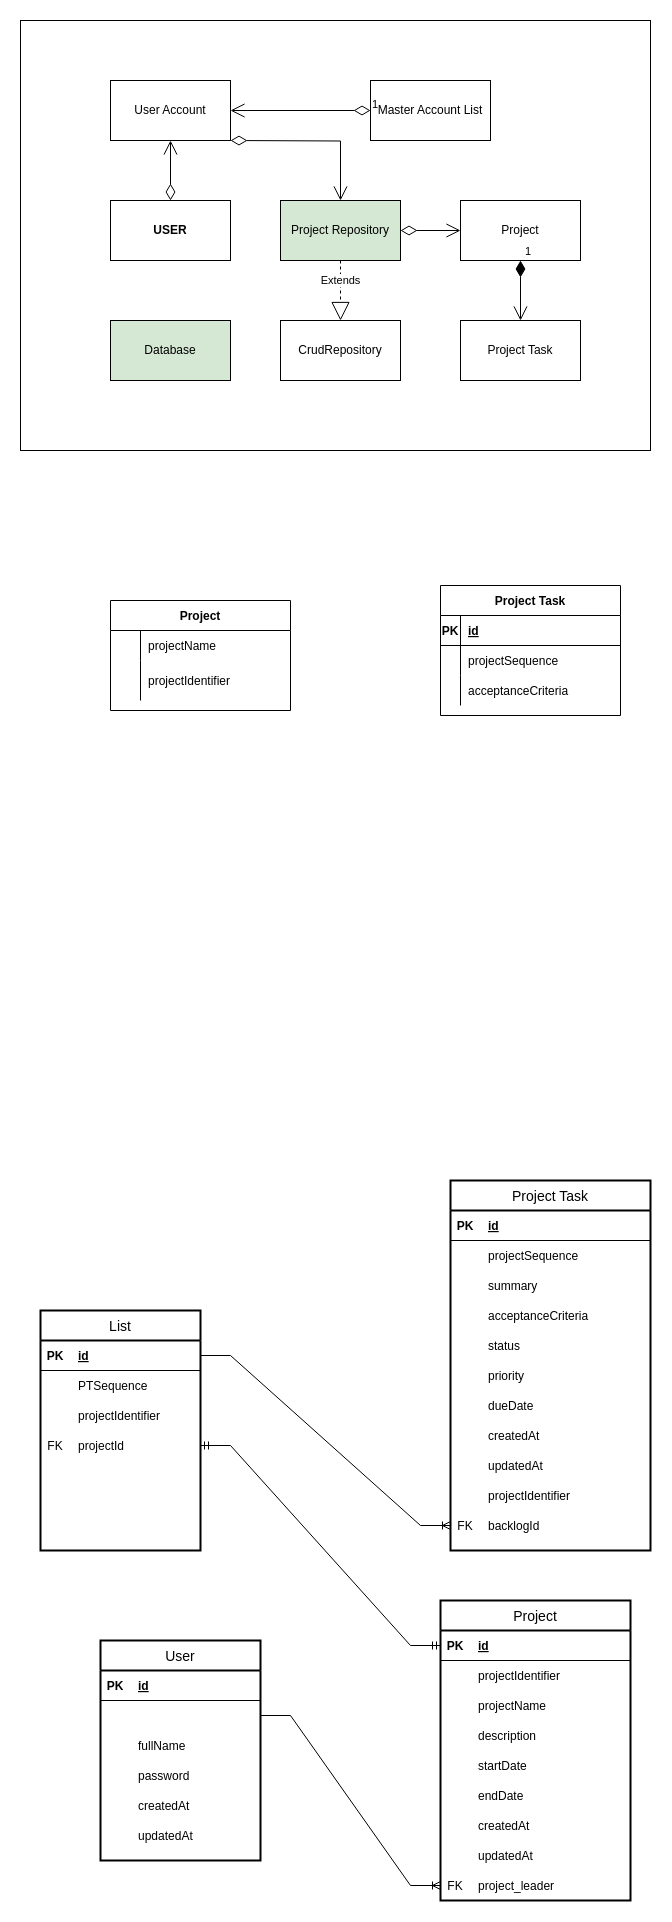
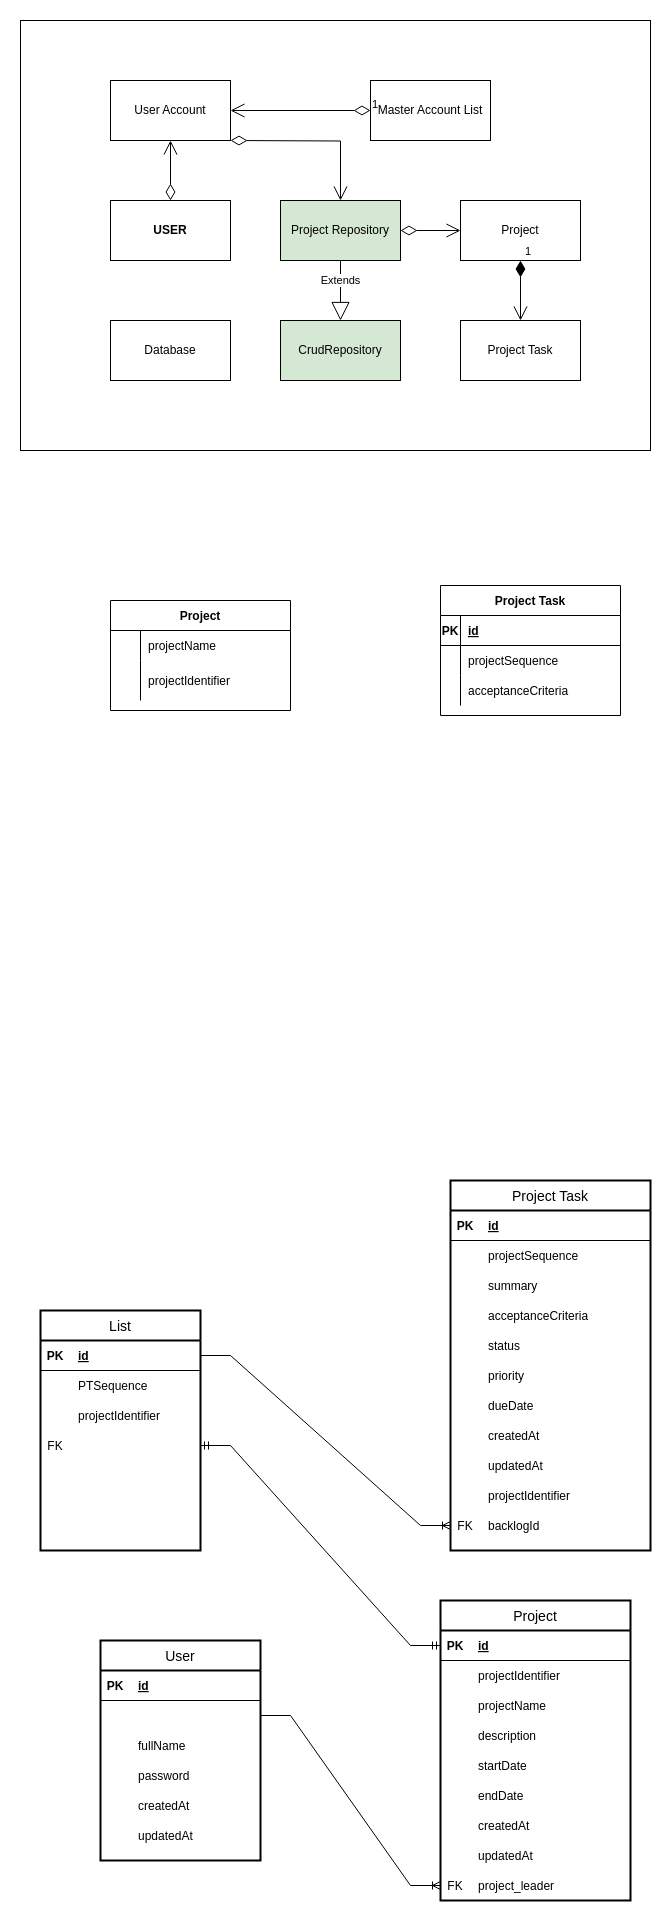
(341, 293) -> (341, 293)
(171, 351) -> (171, 351)
(341, 351) -> (341, 351)
(136, 1446) -> none
